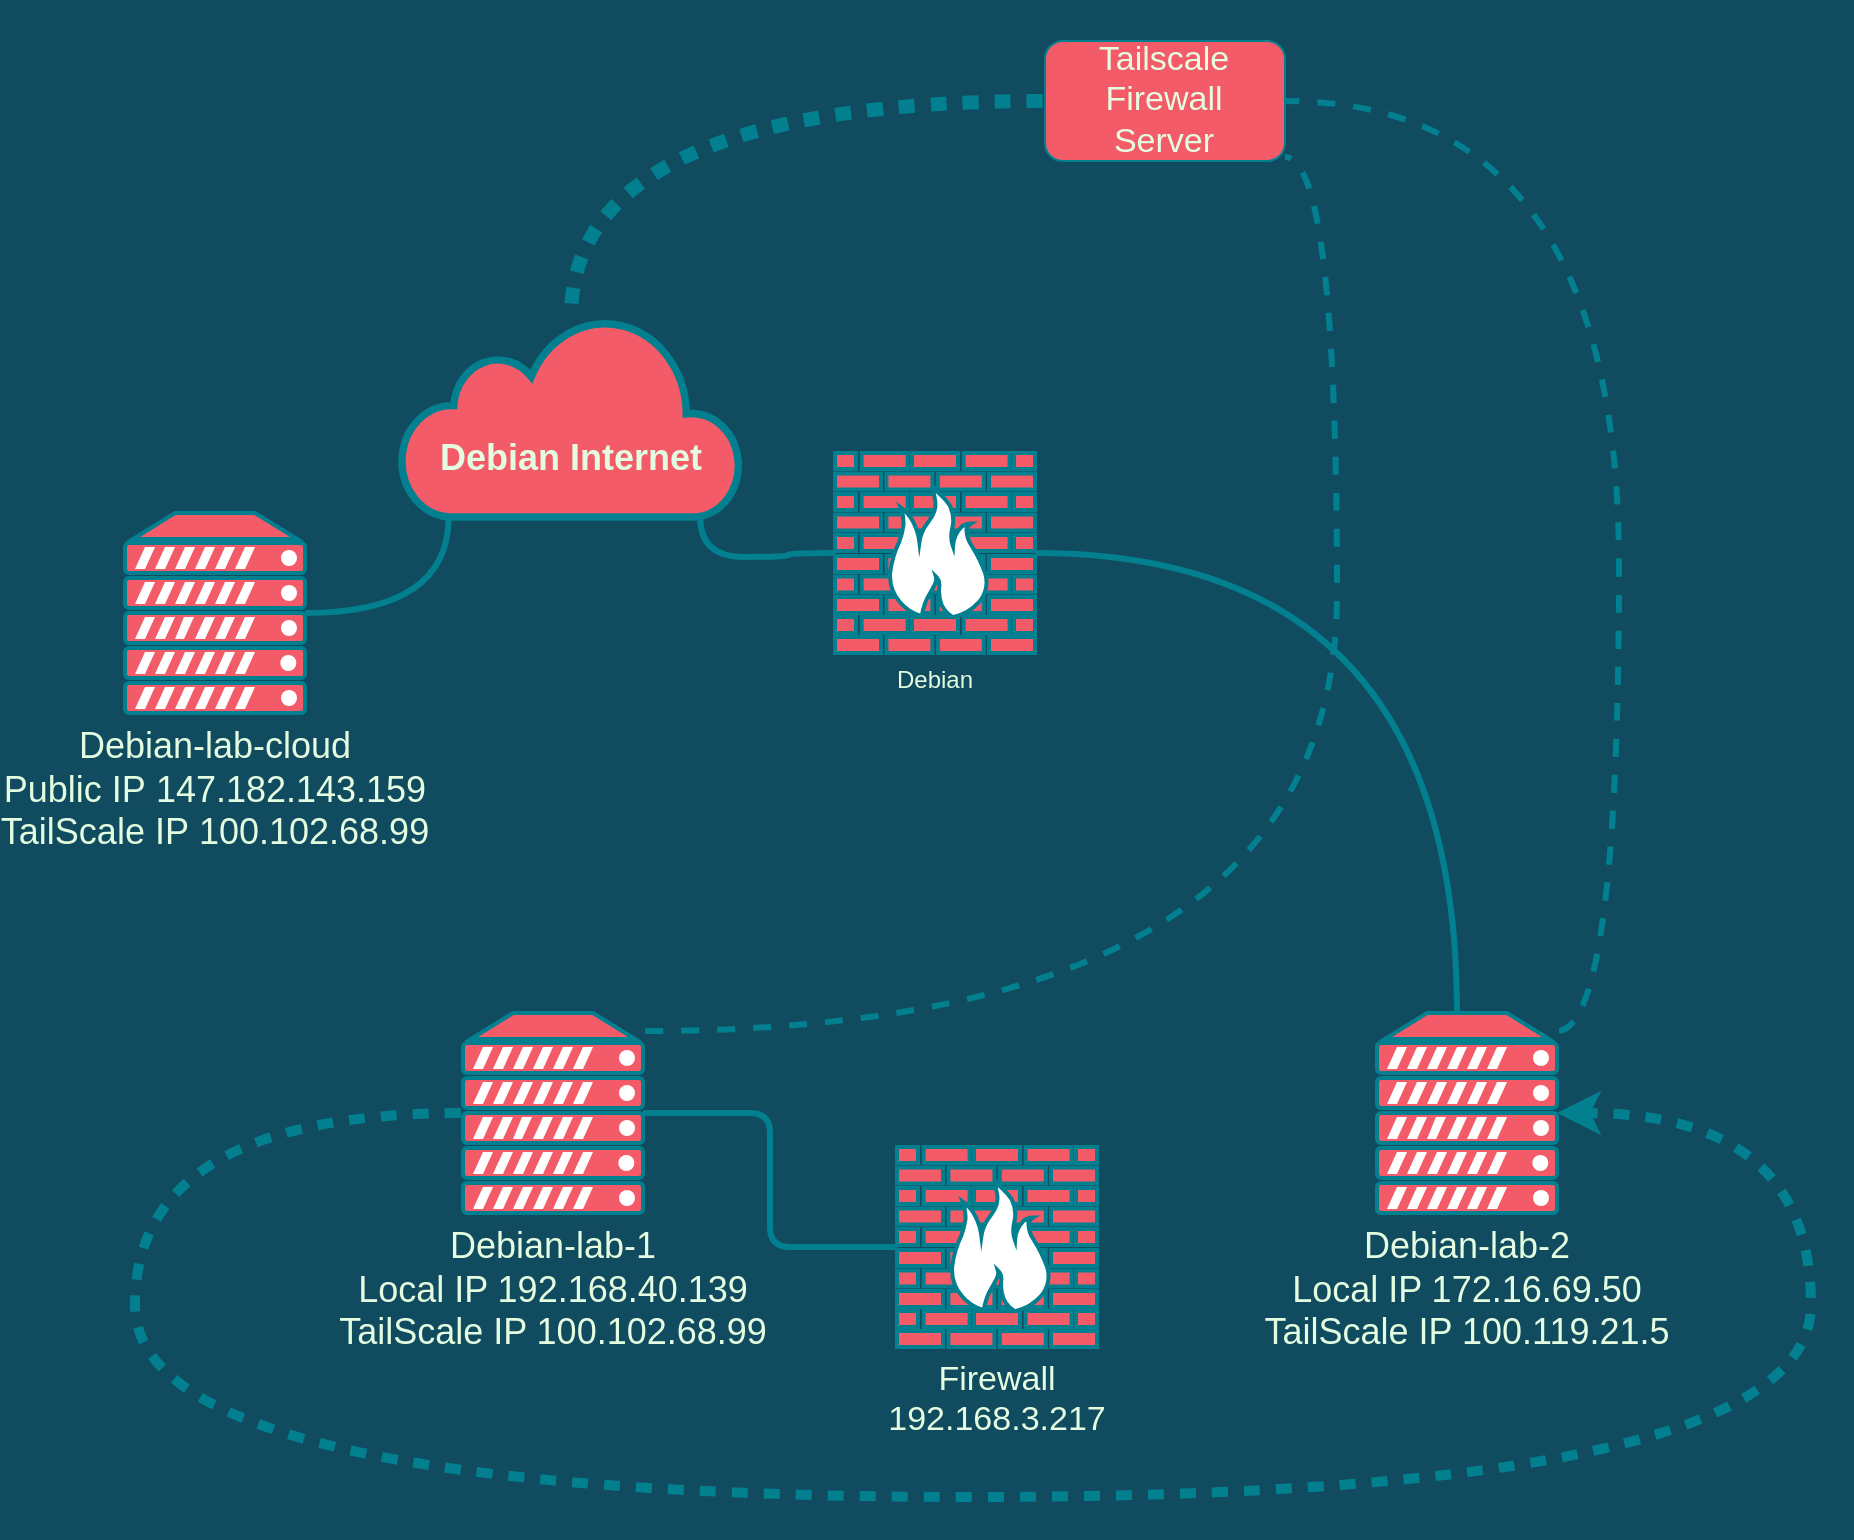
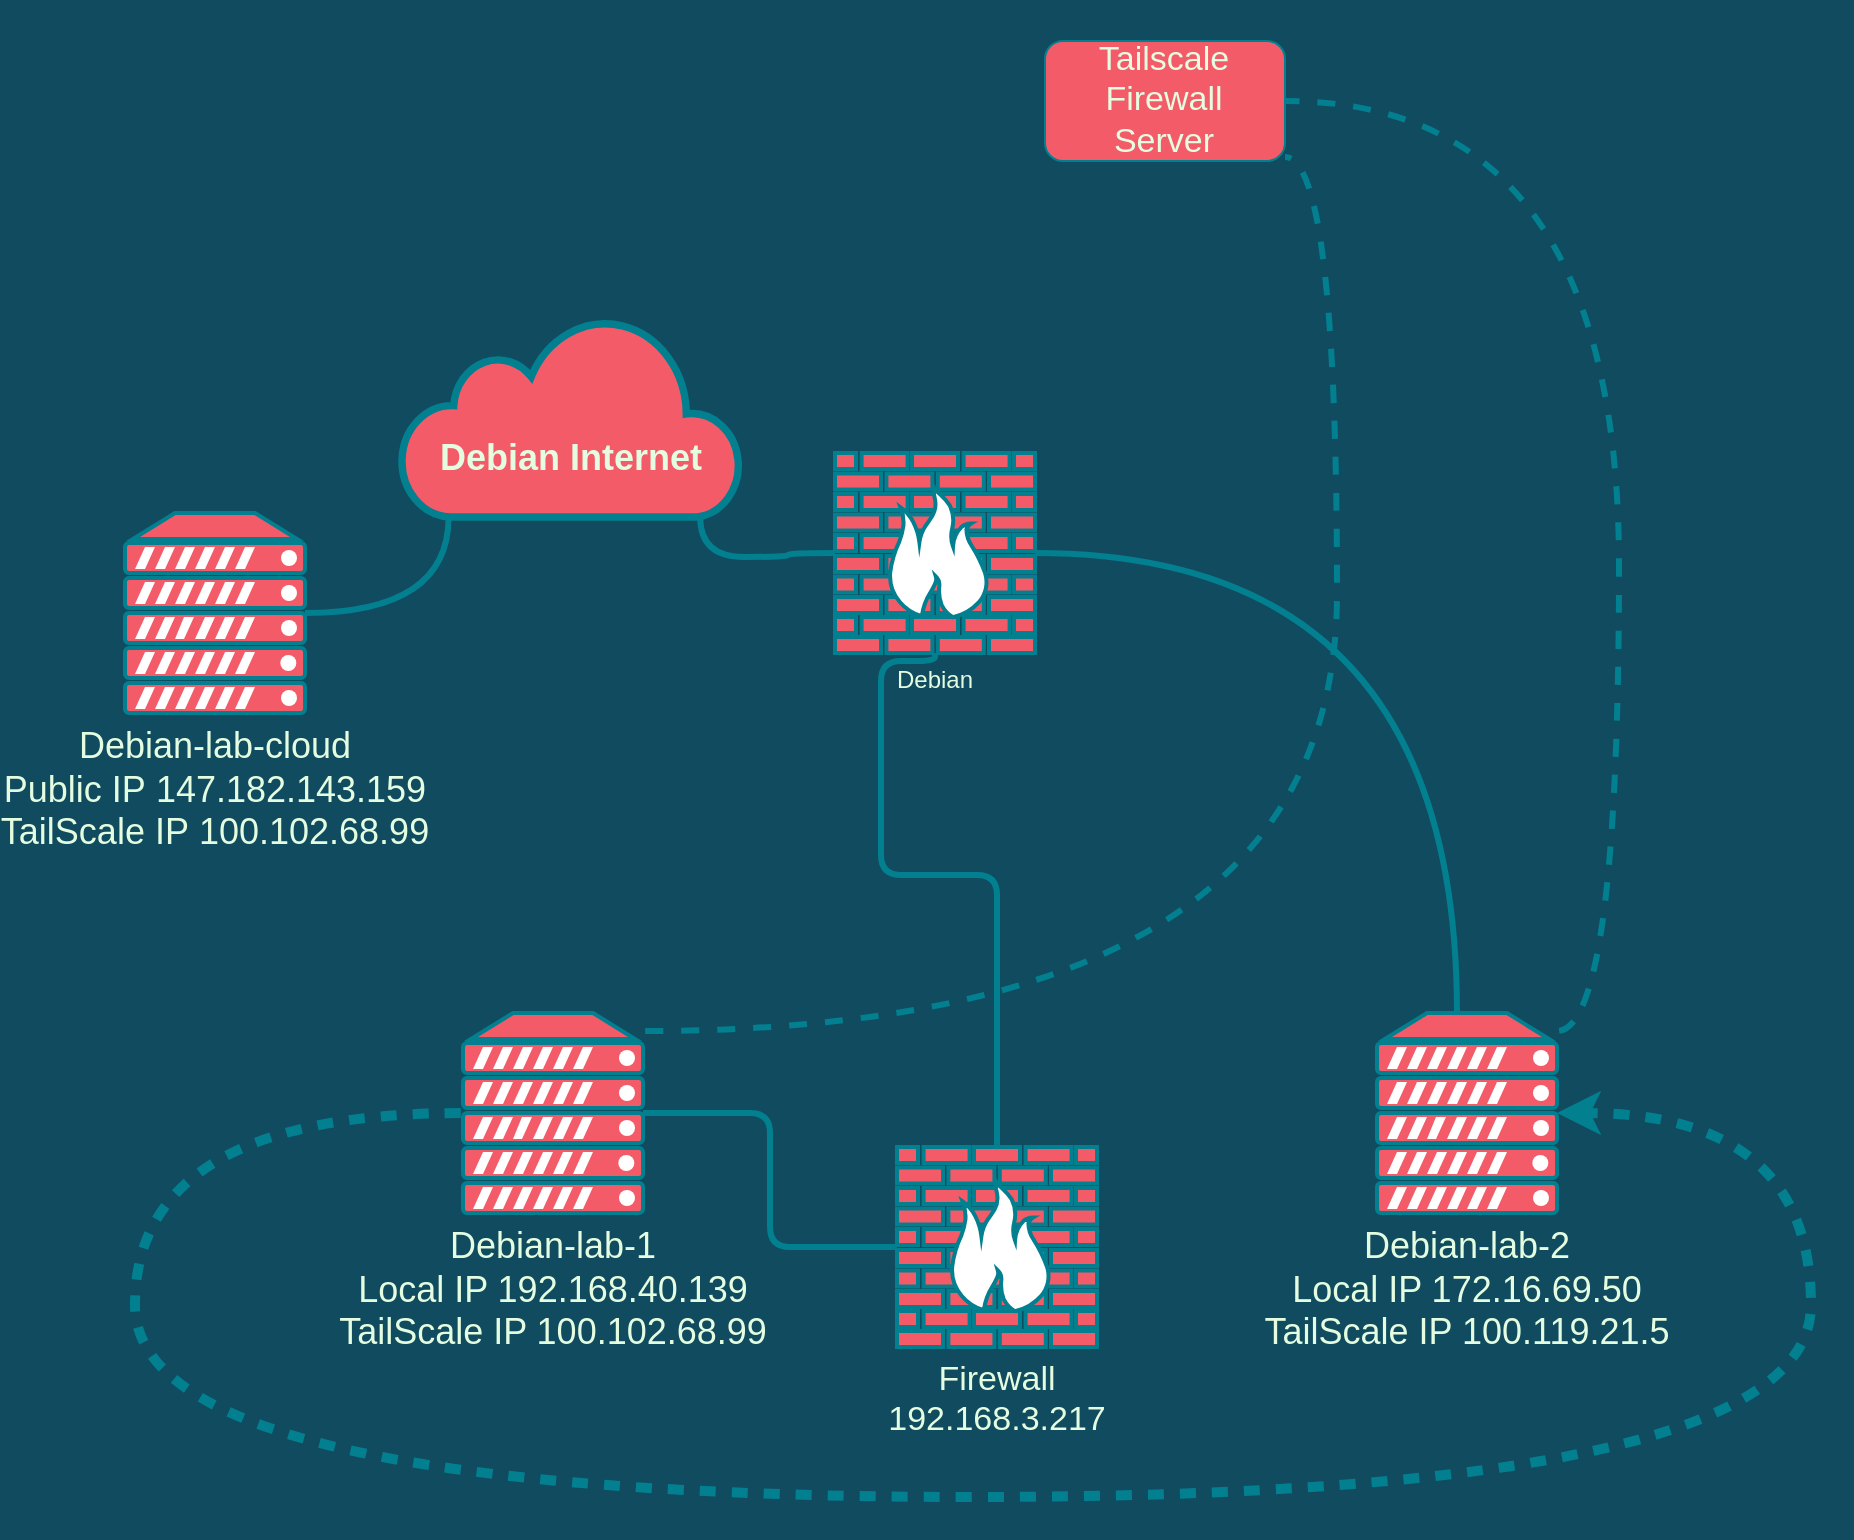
(749, 134) -> none
none -> (947, 875)
